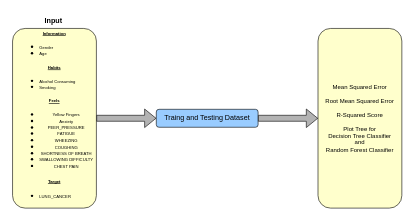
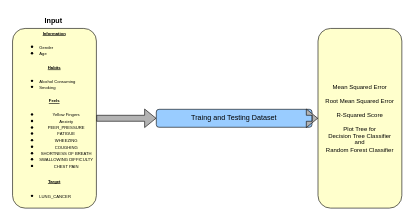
(207, 119) -> (234, 119)
